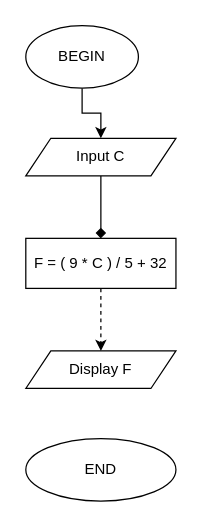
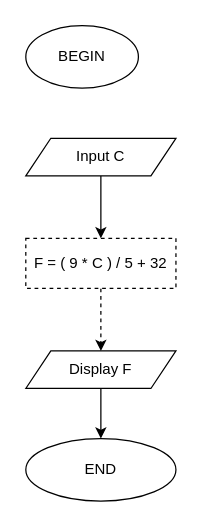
(87, 113) -> none
(101, 227) -> (101, 228)
(101, 263) -> (101, 263)
none -> (101, 409)
